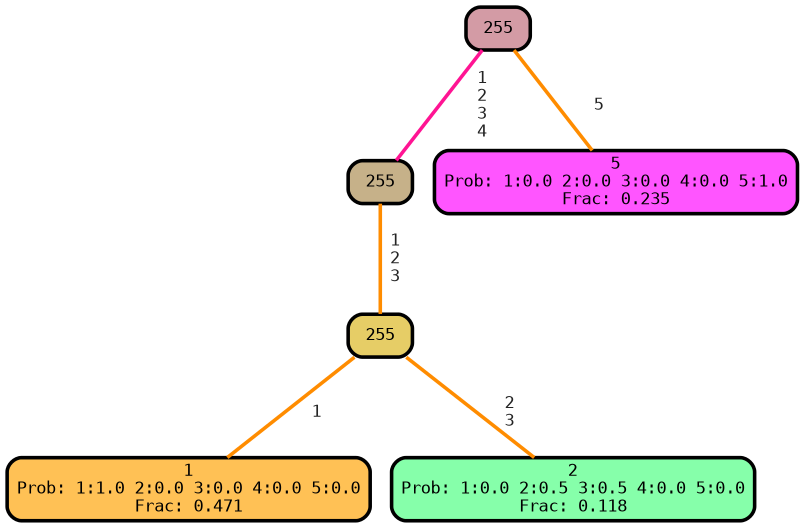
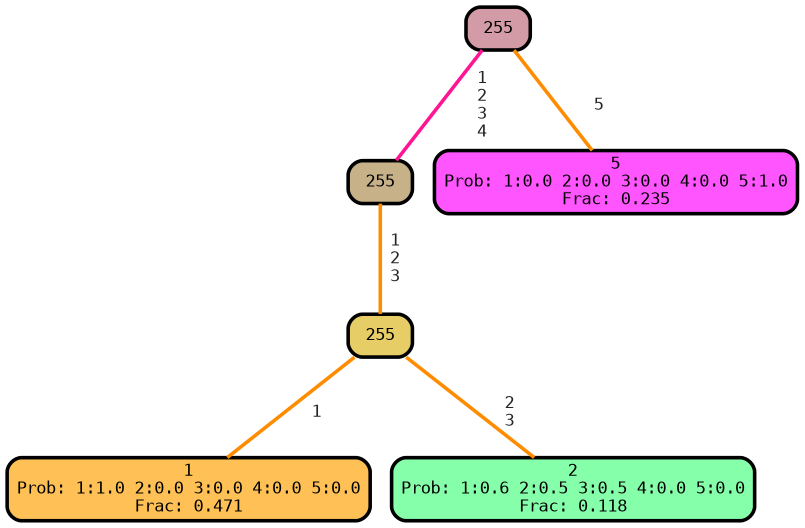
(573, 489) -> (573, 489)
